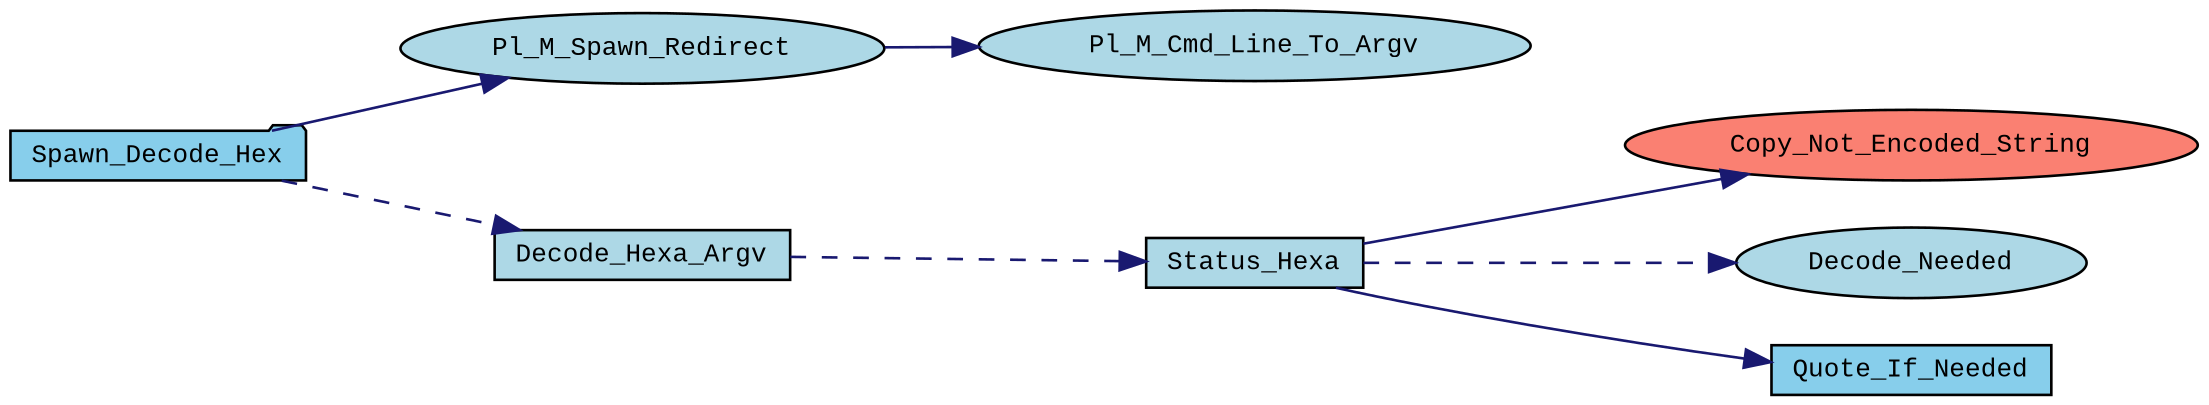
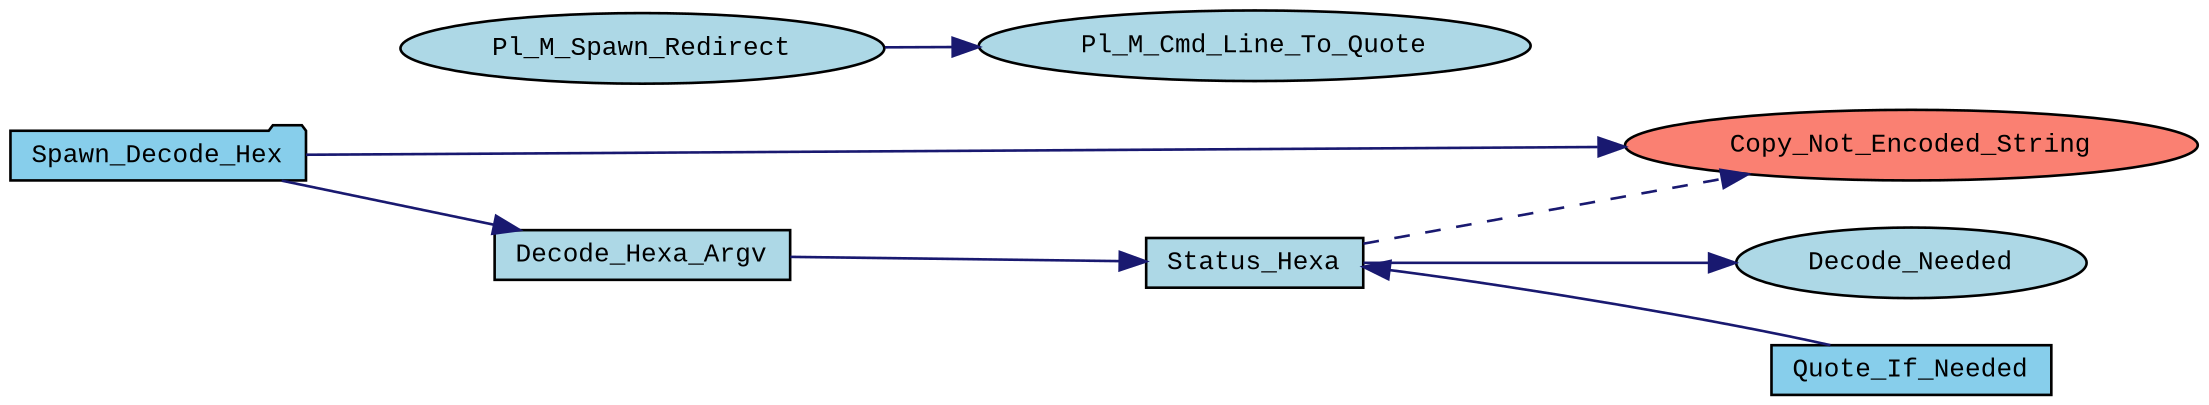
(1255, 46) -> (1255, 46)
(377, 107) -> (952, 151)
(388, 203) -> (388, 203)
(1543, 211) -> (1543, 211)
(955, 259) -> (955, 259)
(1536, 263) -> (1536, 263)
(1540, 327) -> (1611, 303)
